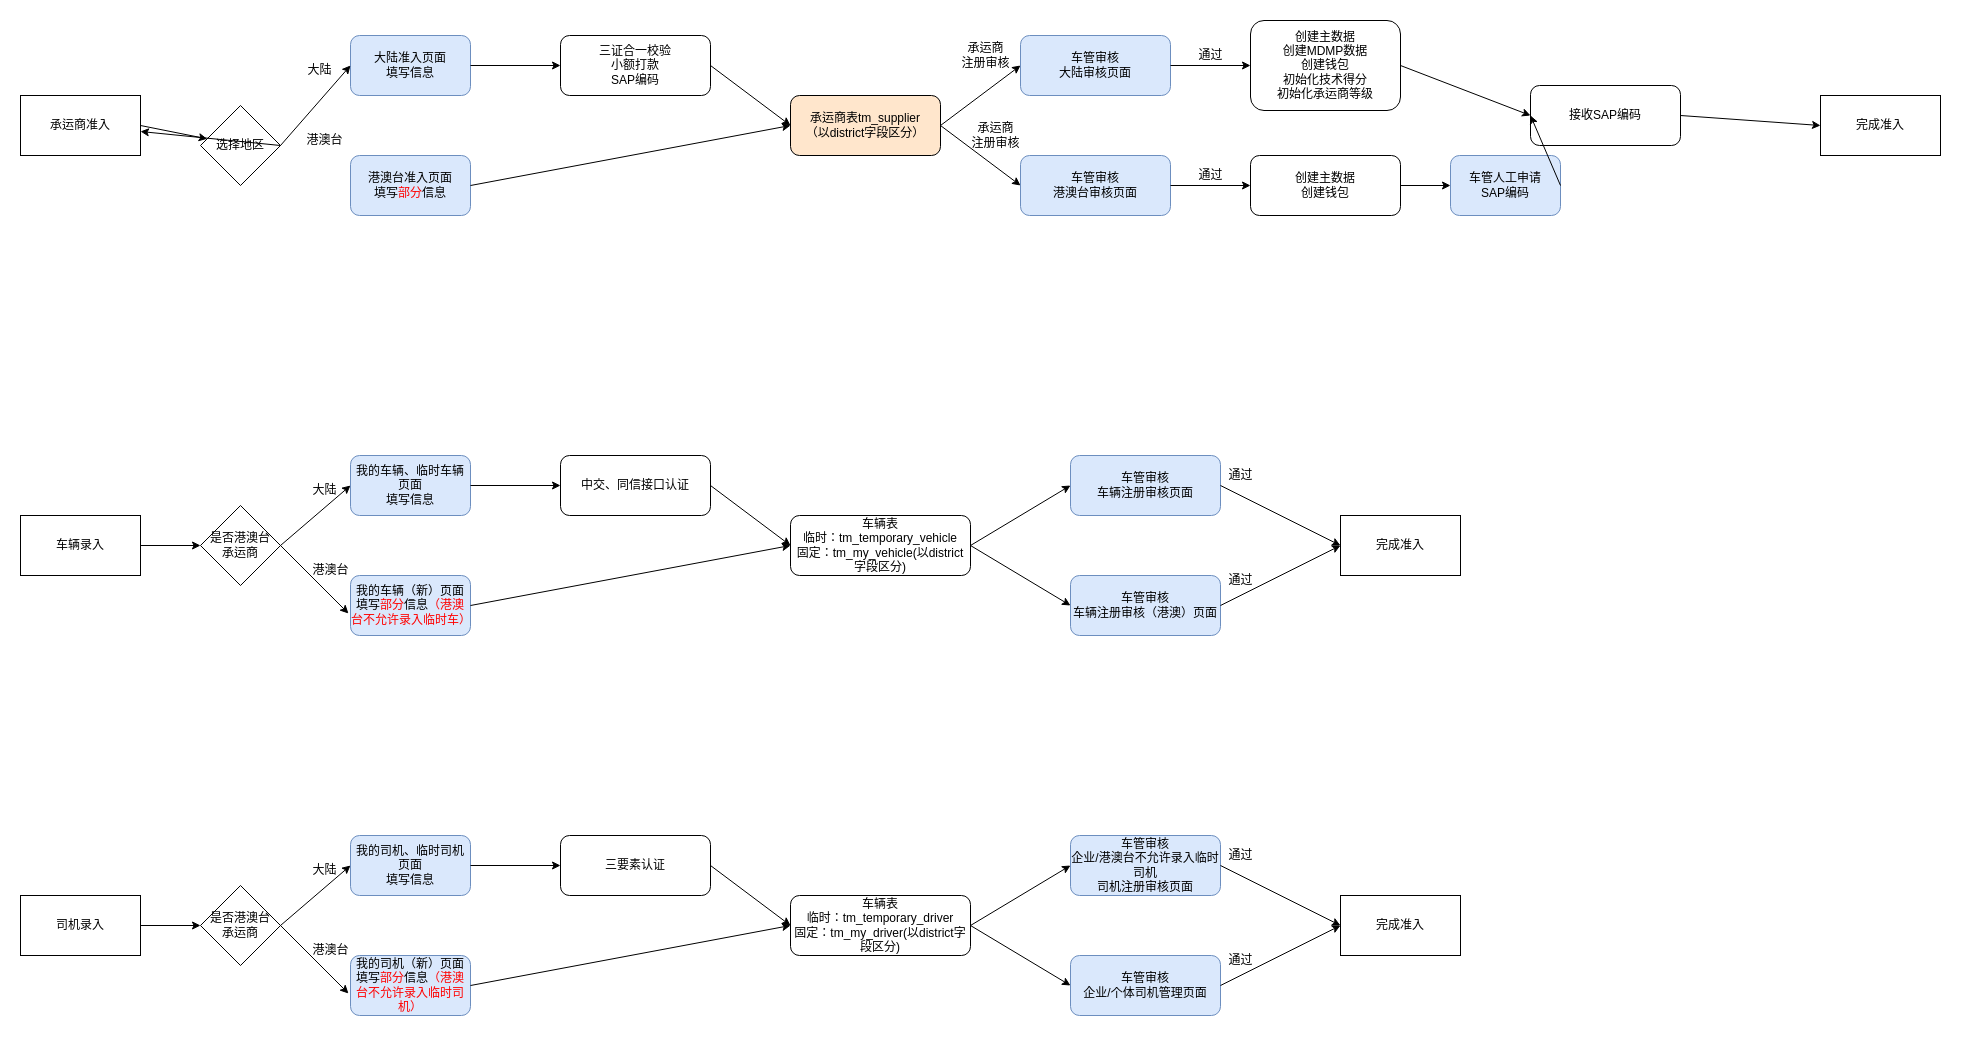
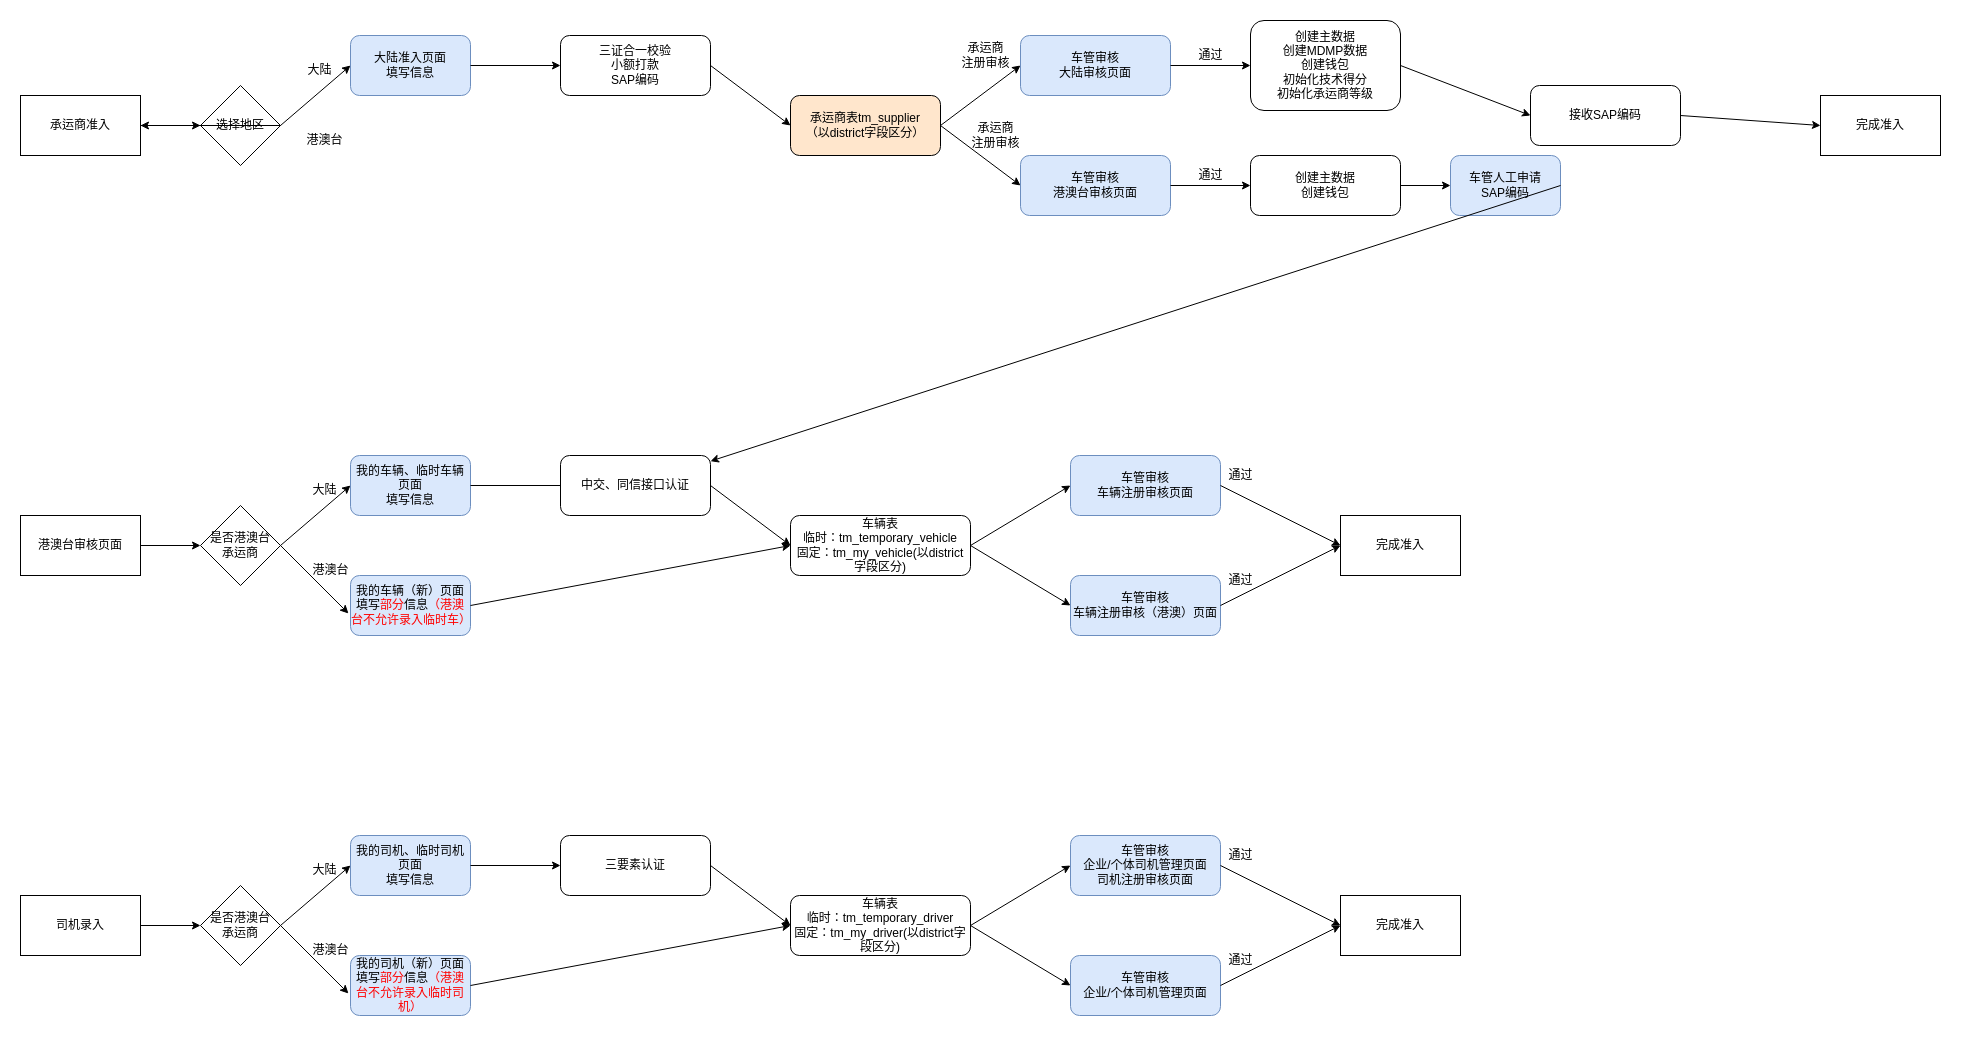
(241, 146) -> (241, 126)
(1547, 154) -> (1139, 322)
(627, 156) -> none
(411, 186) -> none
(552, 486) -> (554, 486)
(81, 546) -> (81, 546)
(1146, 866) -> (1146, 866)
